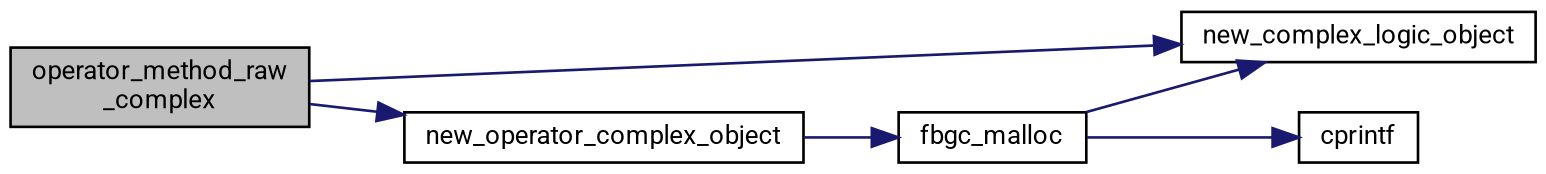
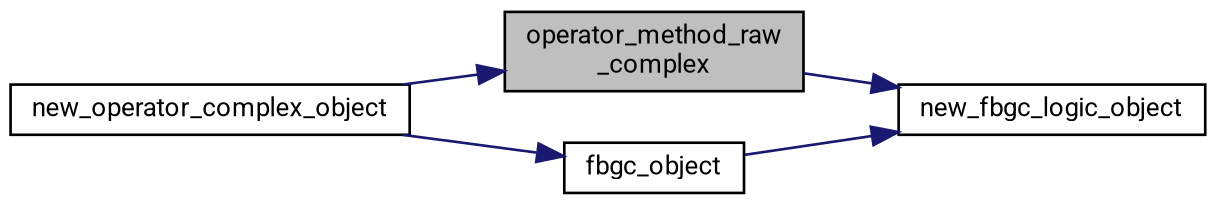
(1359, 37) -> (1052, 110)
(343, 108) -> (440, 80)
(992, 137) -> (654, 168)
(1359, 137) -> none
